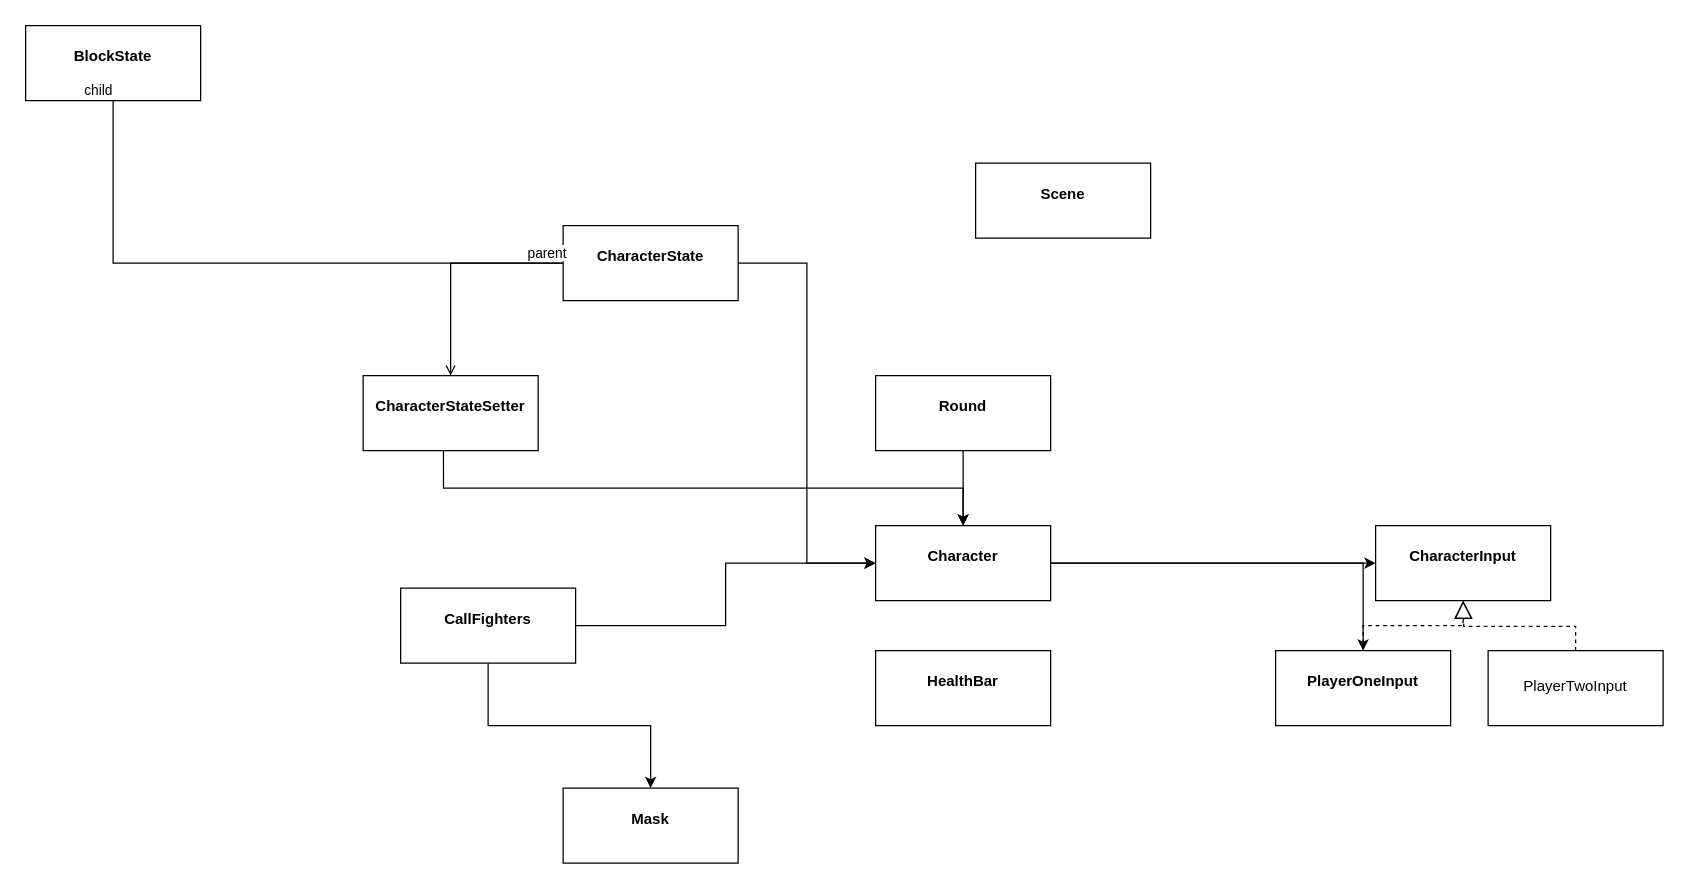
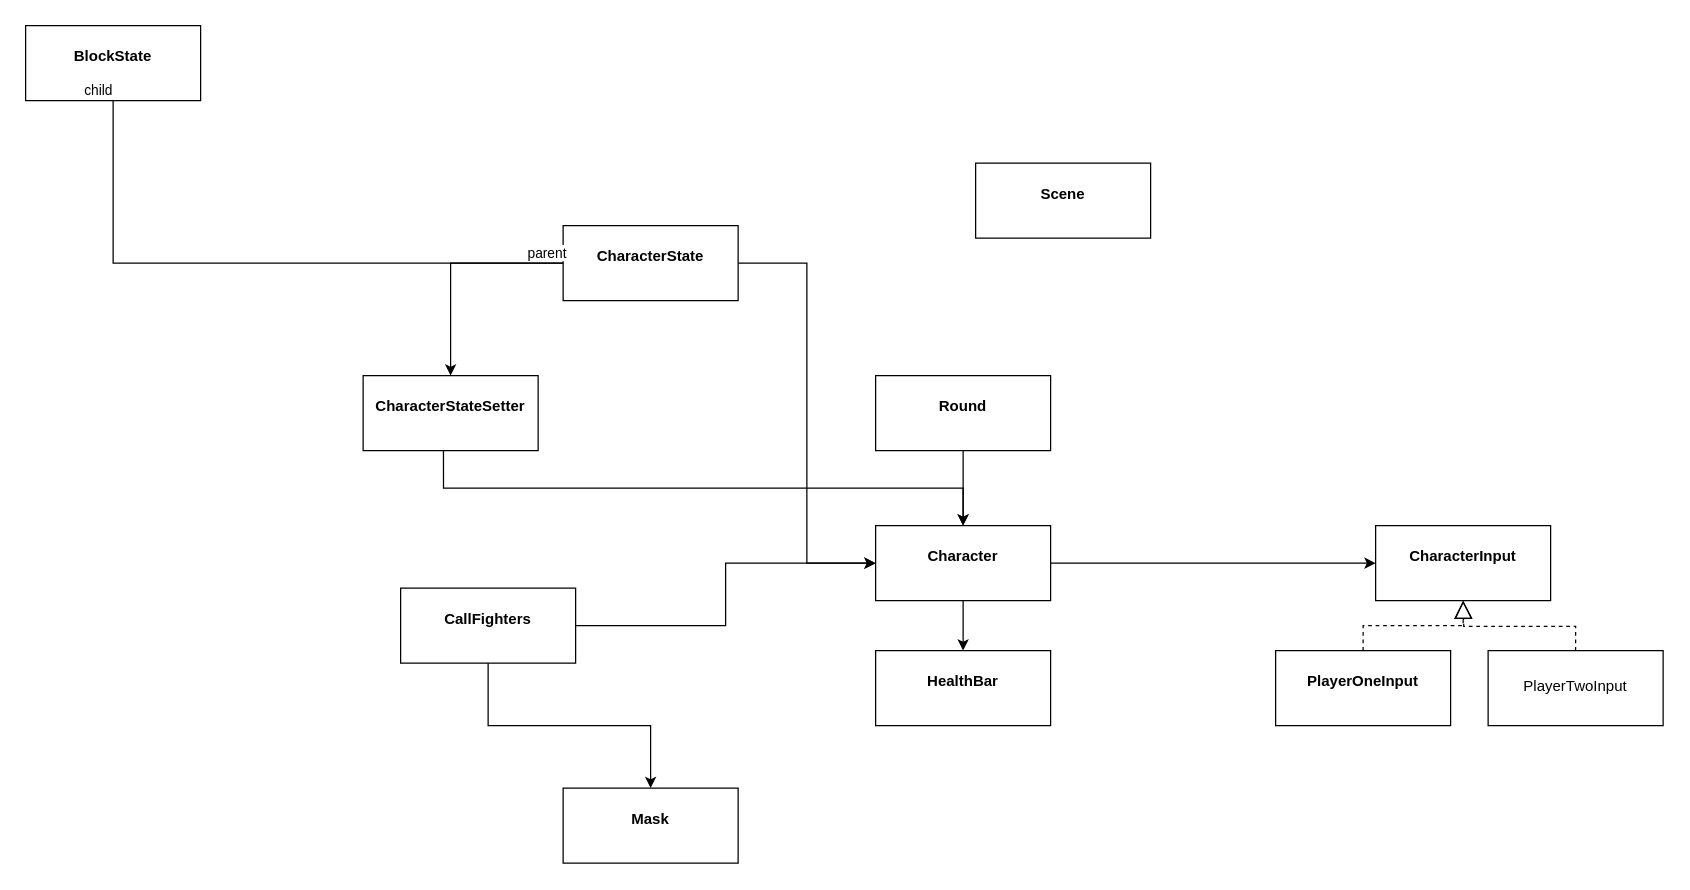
(451, 367) -> (451, 365)
(1363, 594) -> (963, 622)
